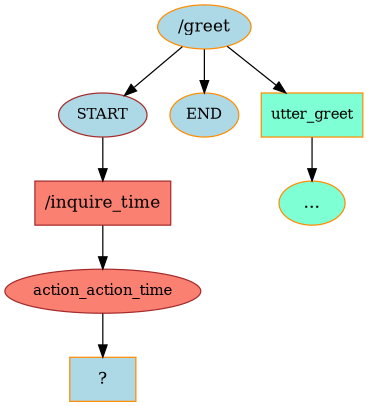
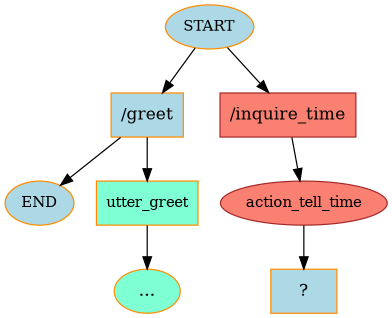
(204, 27) -> (147, 115)
(158, 67) -> (183, 65)
(103, 115) -> (210, 27)
(103, 291) -> (304, 203)
